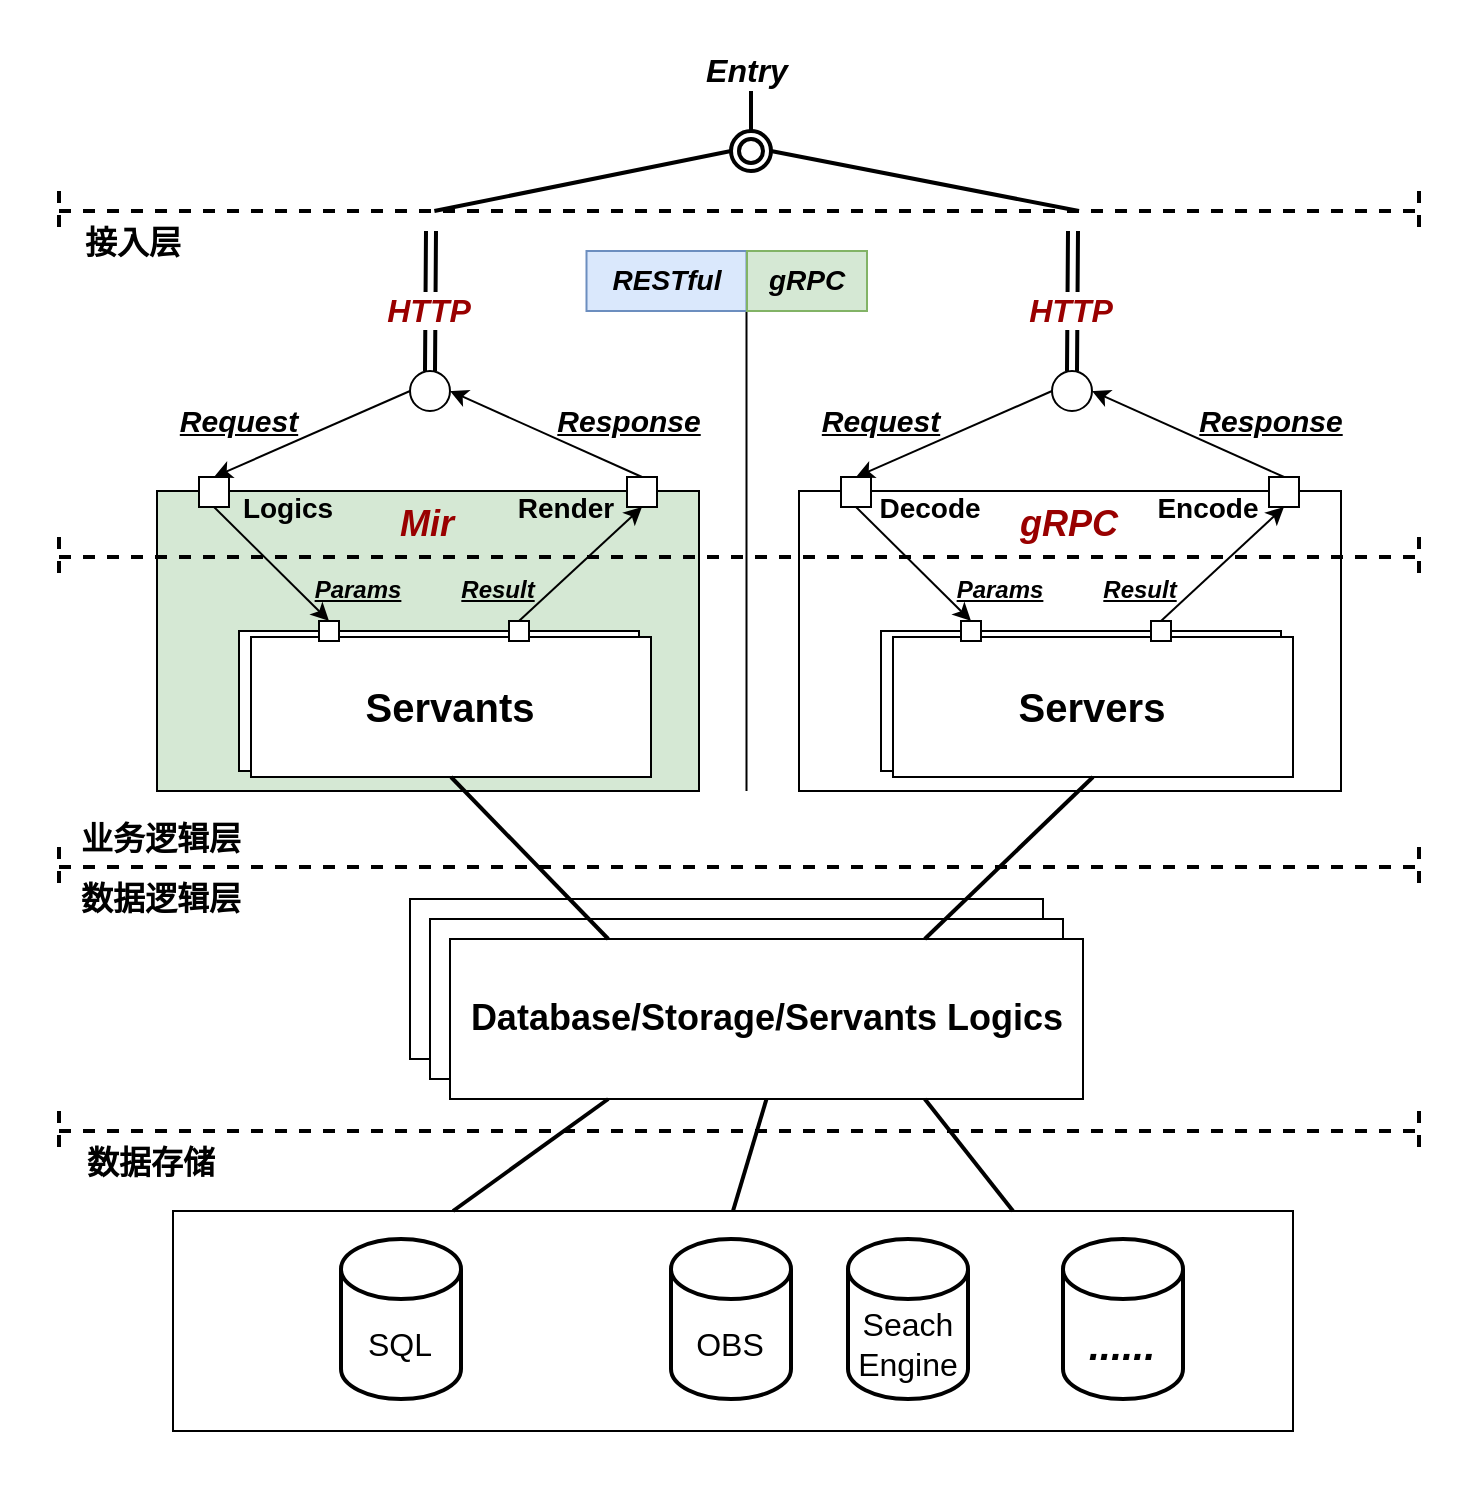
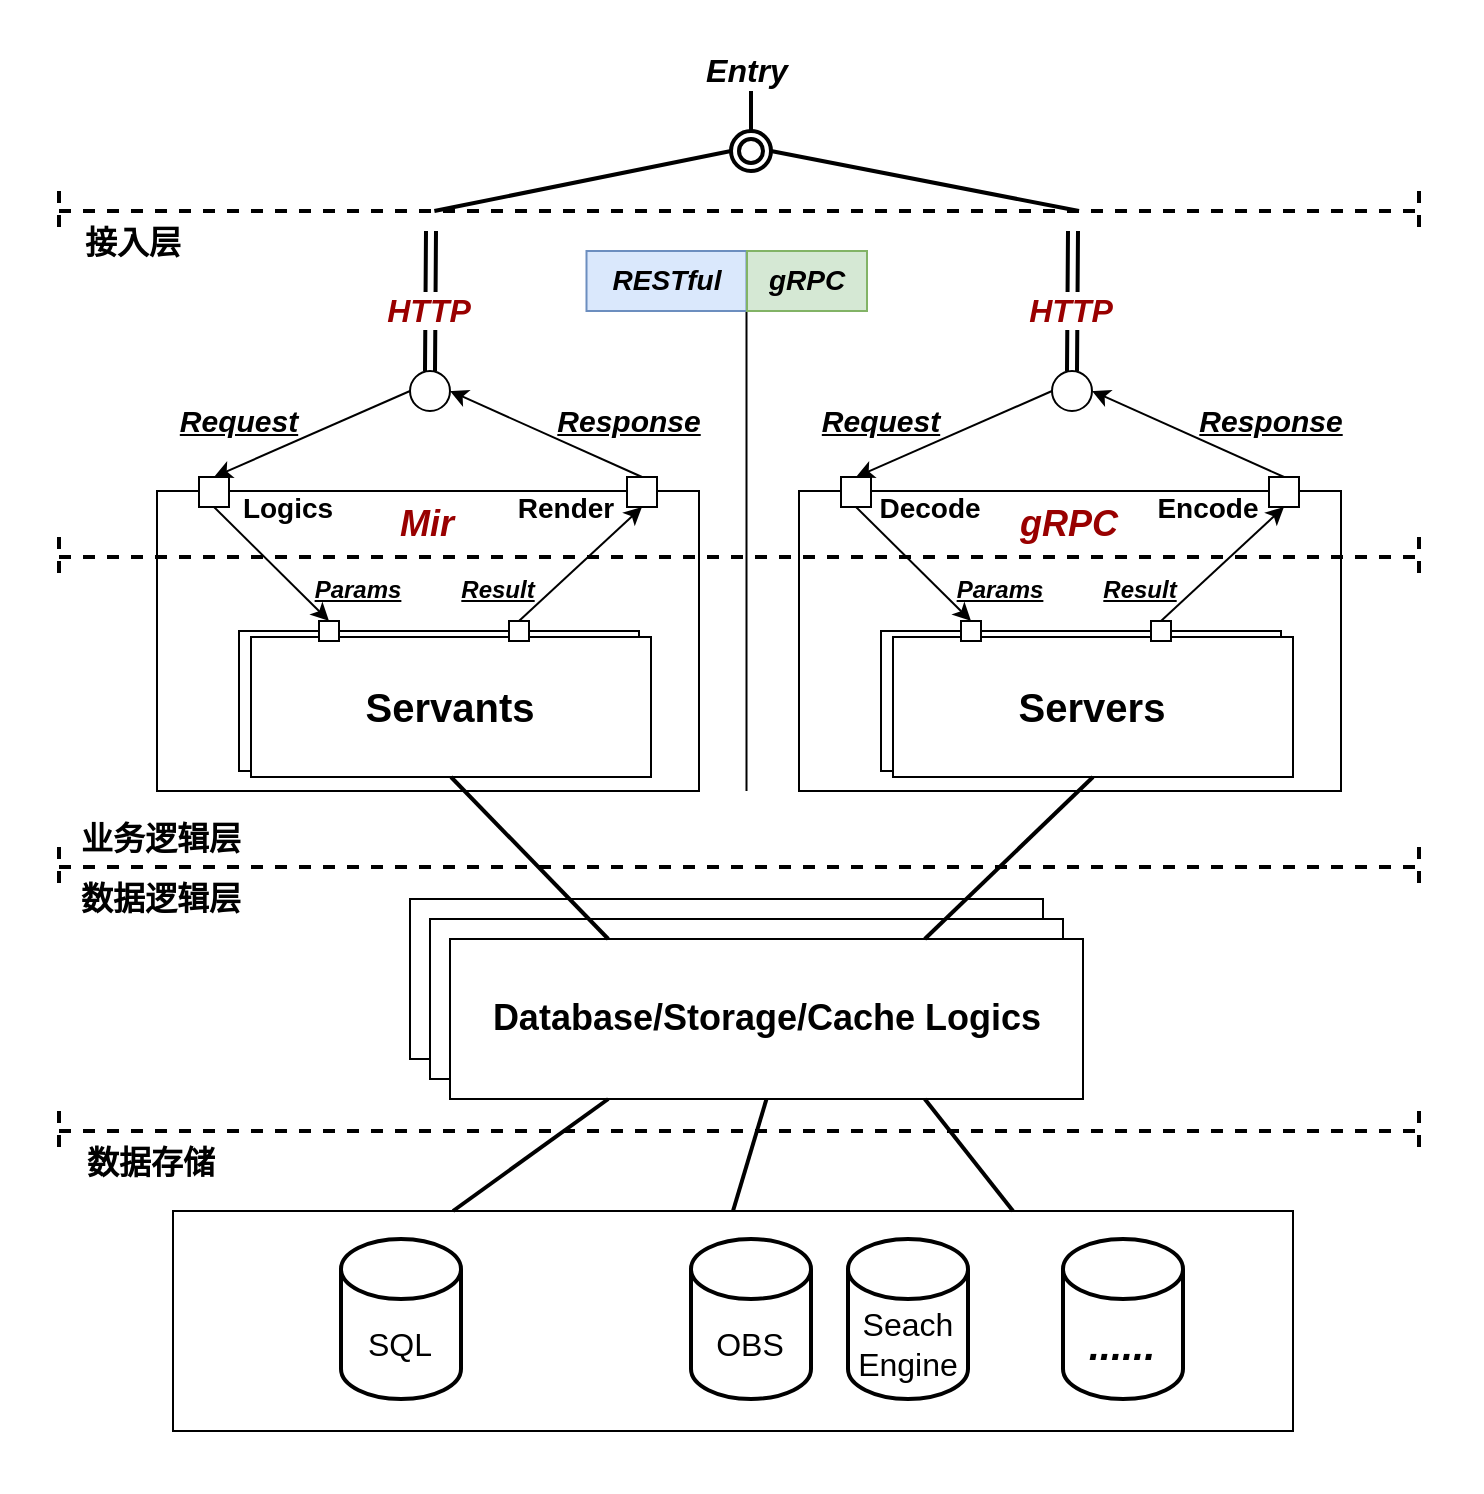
(428, 527) -> (428, 527)
(768, 1019) -> (768, 1019)
(731, 1319) -> (751, 1319)
